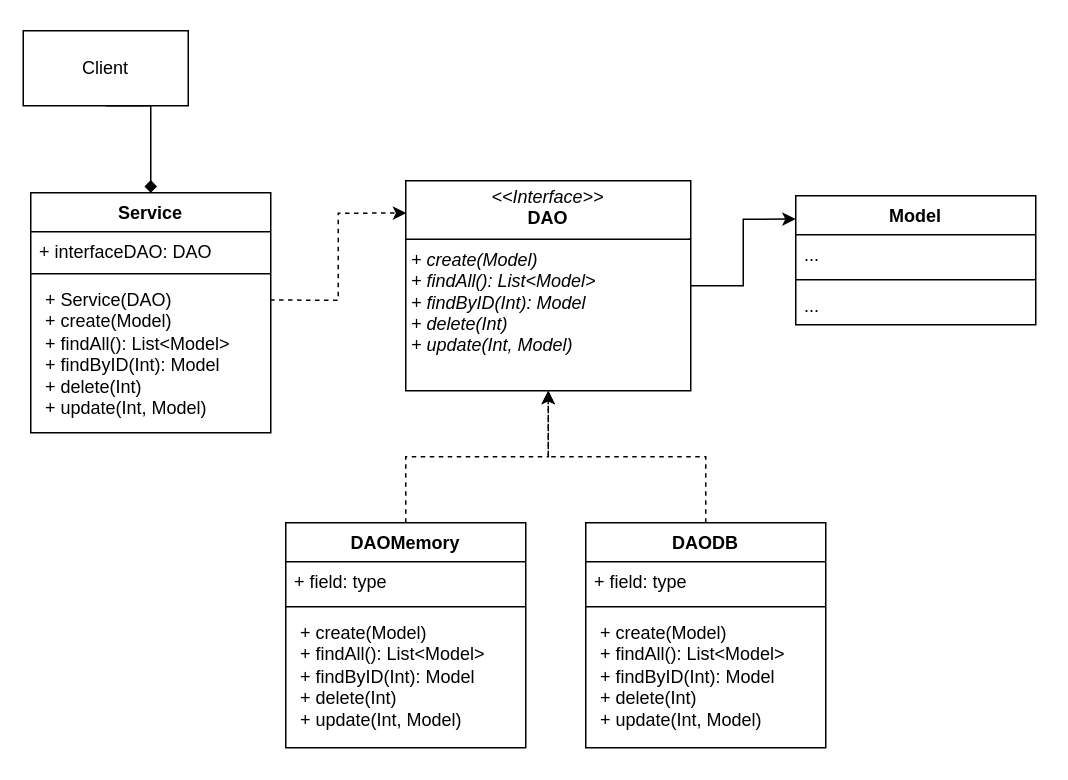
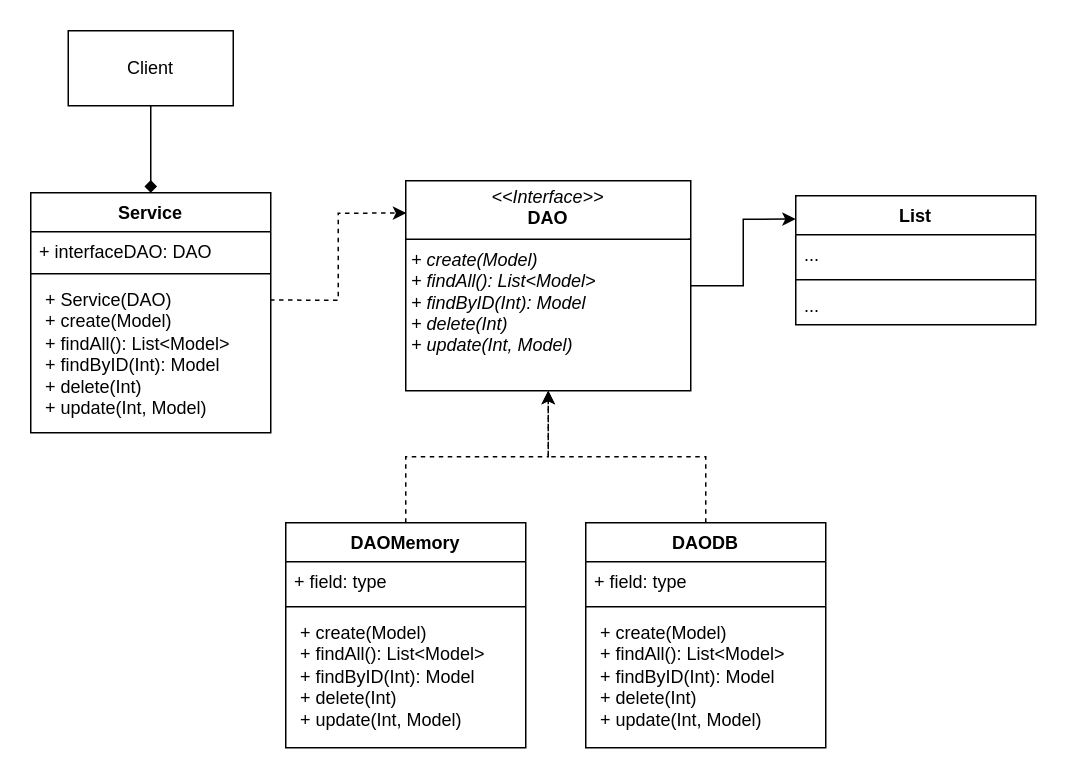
(106, 68) -> (151, 68)
(916, 217) -> (916, 217)
